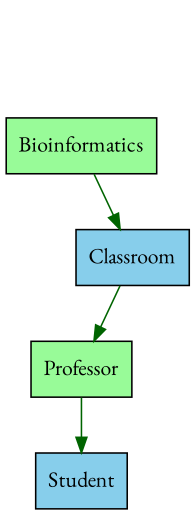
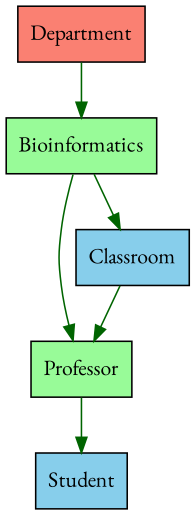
none -> (81, 34)
none -> (59, 250)
